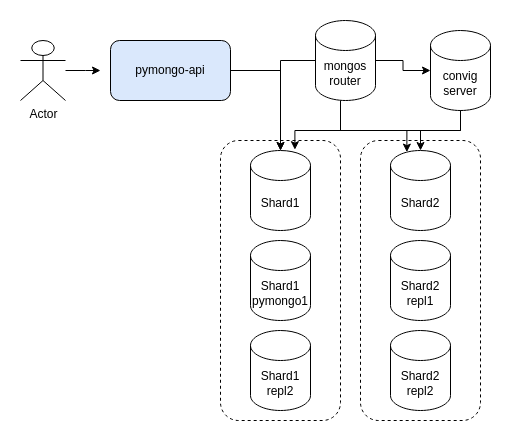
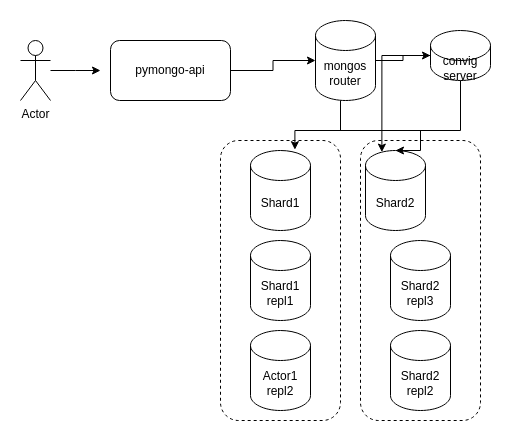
(281, 65) -> none
(43, 71) -> (36, 71)
(171, 71) -> (171, 71)
(275, 71) -> (273, 65)
(461, 71) -> (461, 56)
(421, 191) -> (396, 191)
(281, 294) -> (281, 294)
(421, 294) -> (421, 294)
(281, 384) -> (281, 384)
